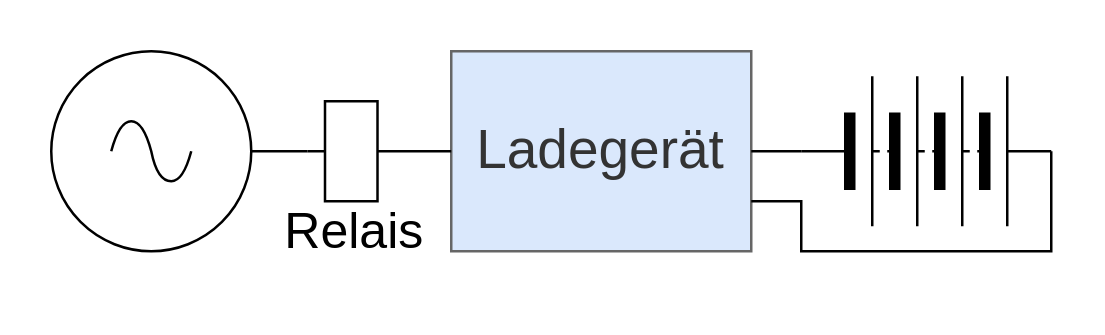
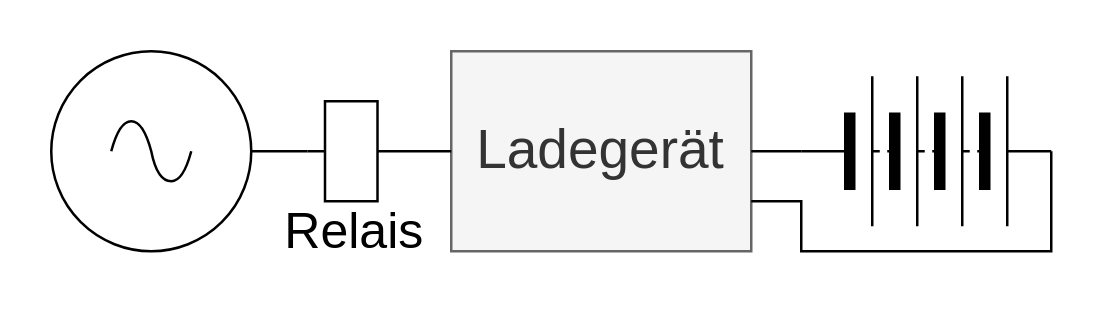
(601, 151) -> (601, 151)
